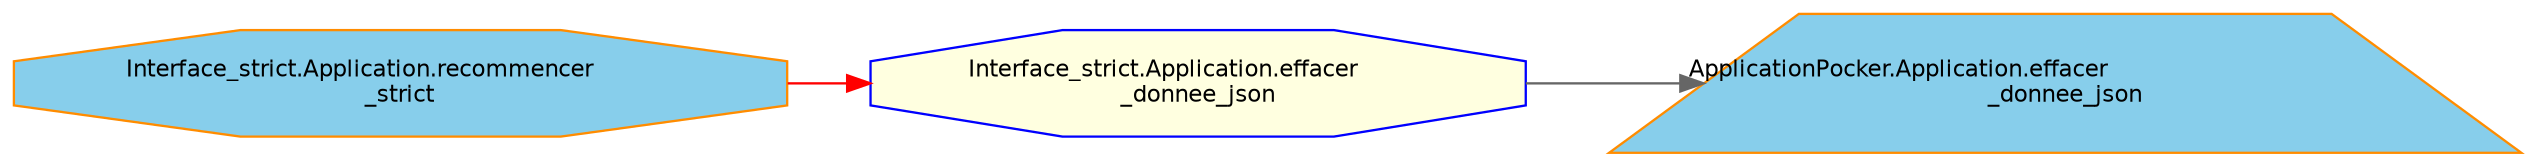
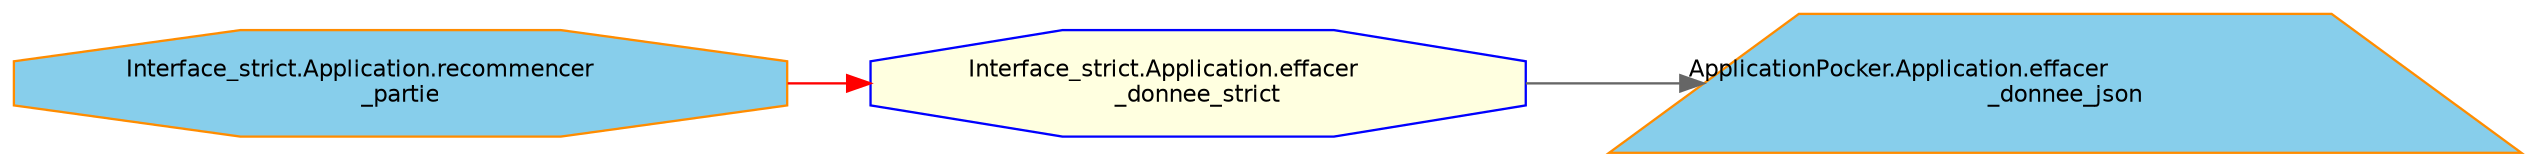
(401, 83) -> (401, 83)
(1198, 83) -> (1198, 83)
